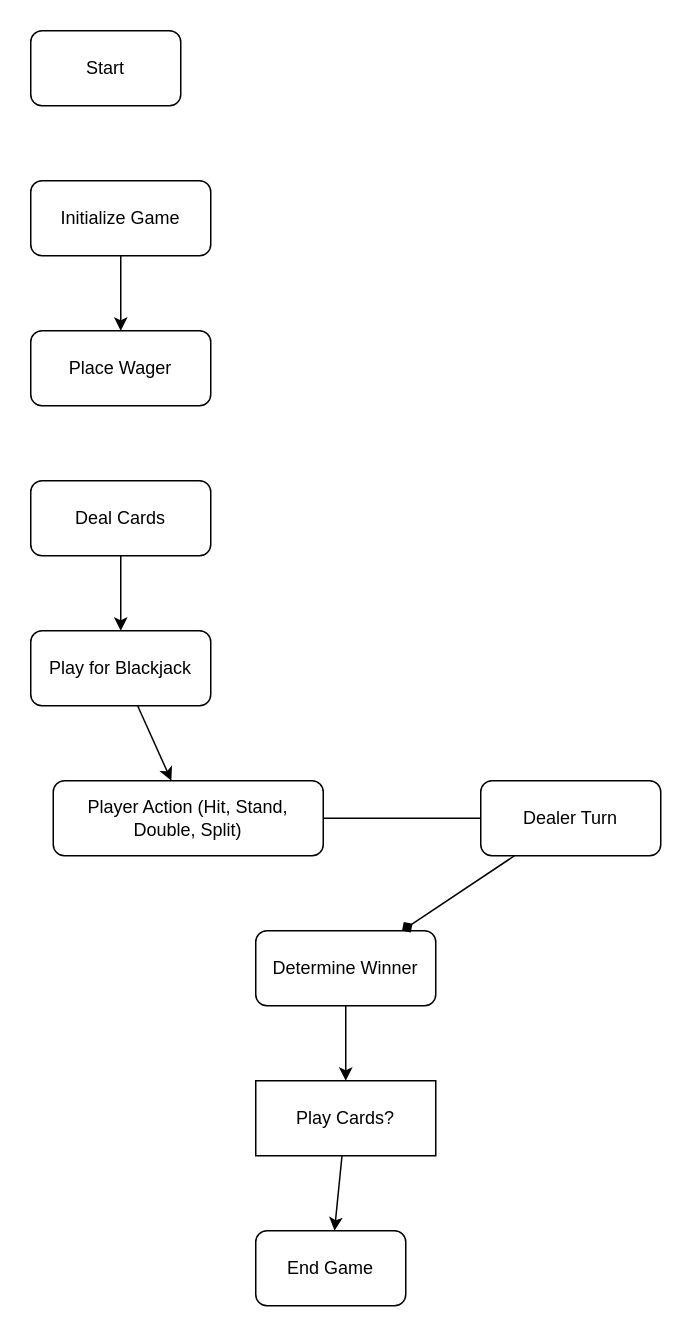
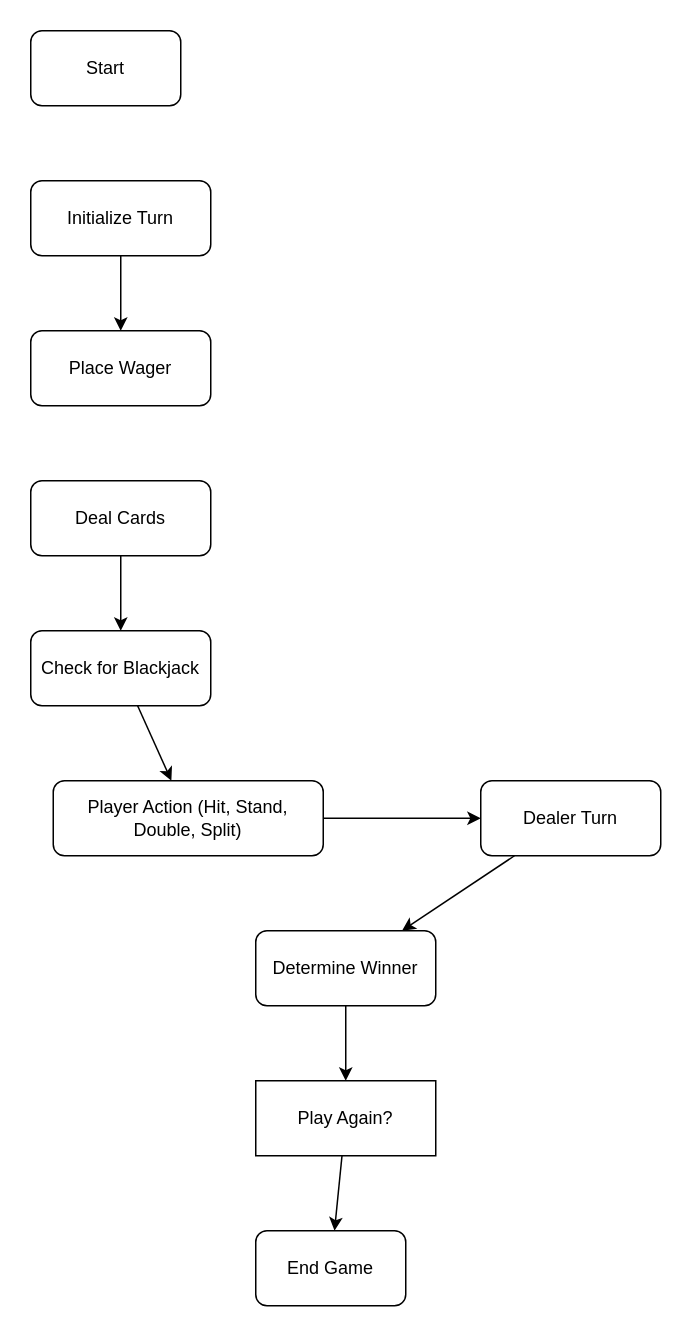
(121, 218) -> (121, 218)
(121, 668) -> (121, 668)
(473, 818) -> (469, 818)
(412, 924) -> (412, 924)
(346, 1118) -> (346, 1118)
